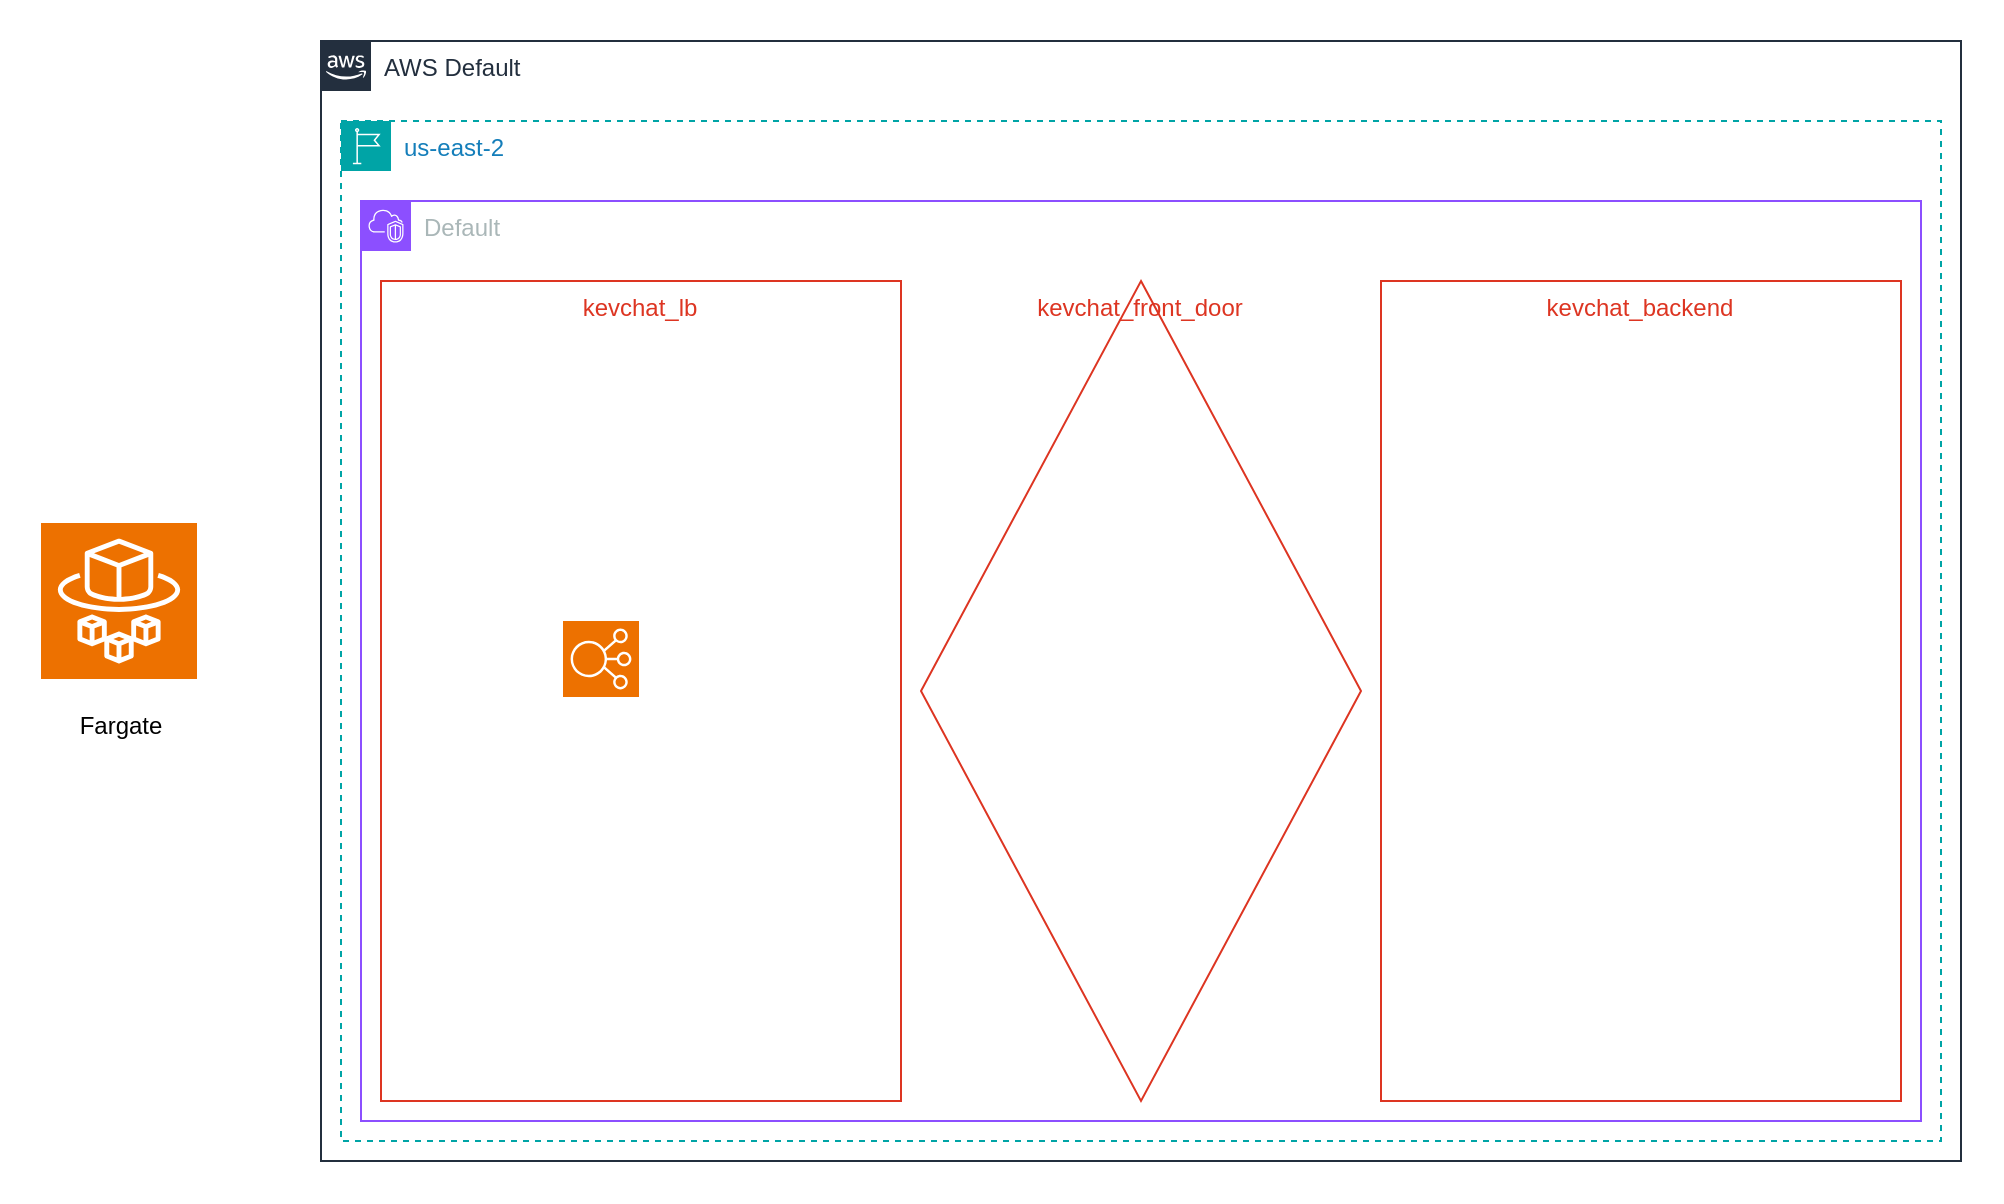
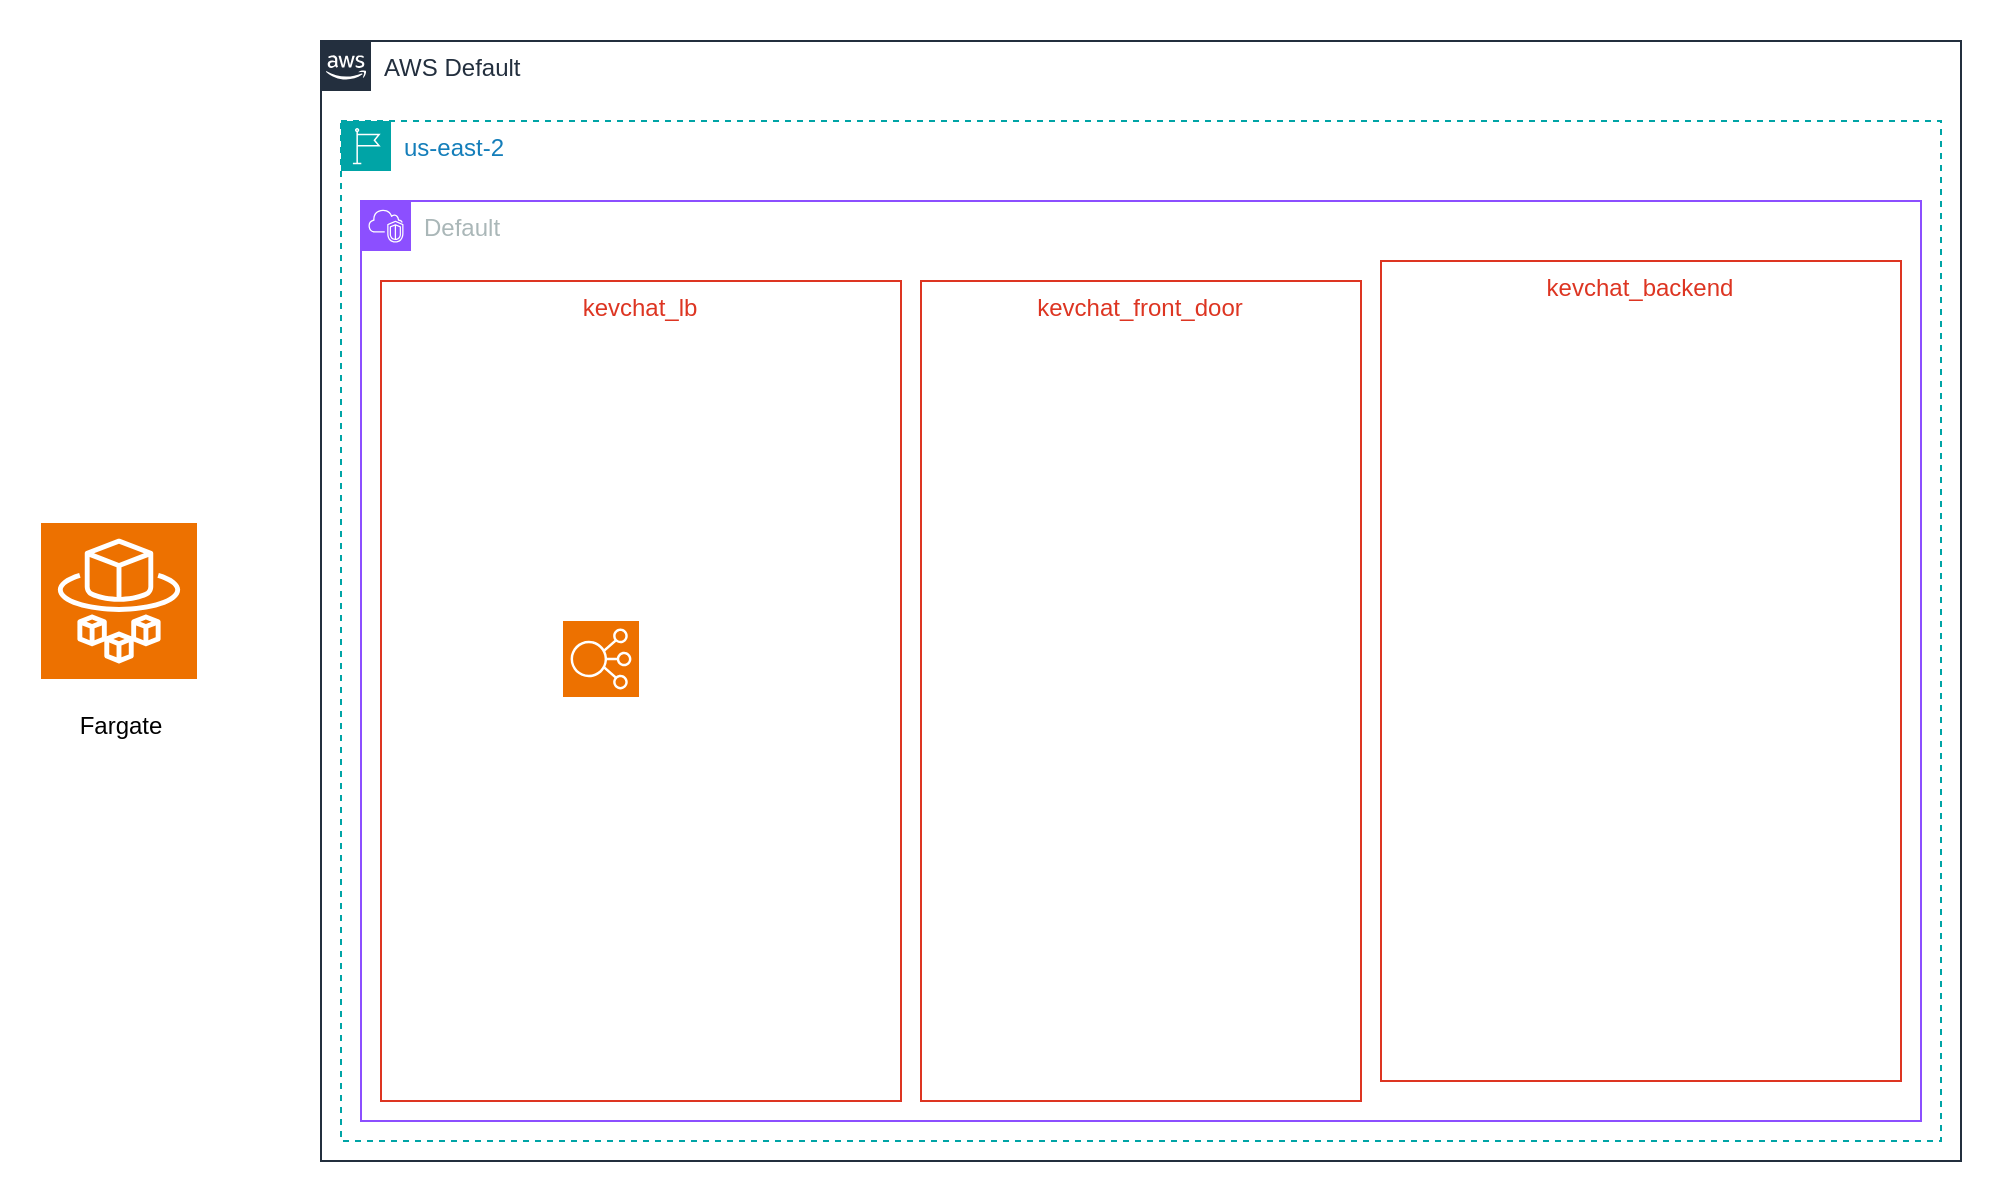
(1141, 691) -> (1141, 691)
(1641, 691) -> (1641, 671)
